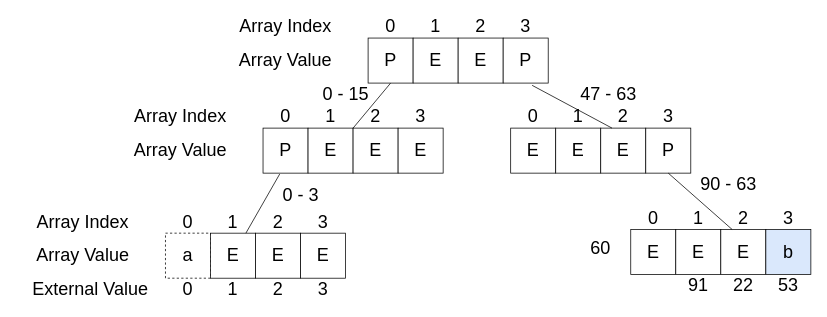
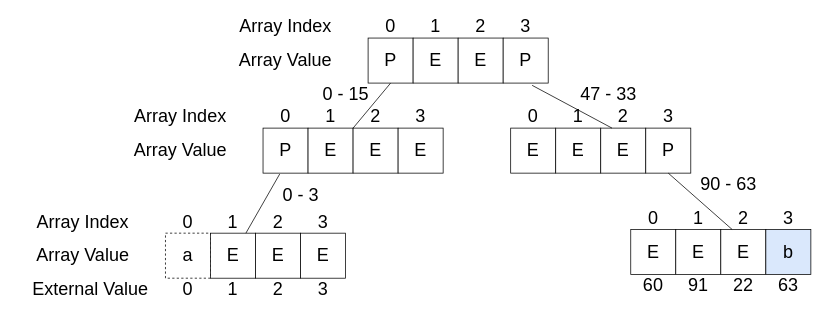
(608, 94) -> (608, 94)
(600, 248) -> (653, 285)
(788, 285) -> (788, 285)
